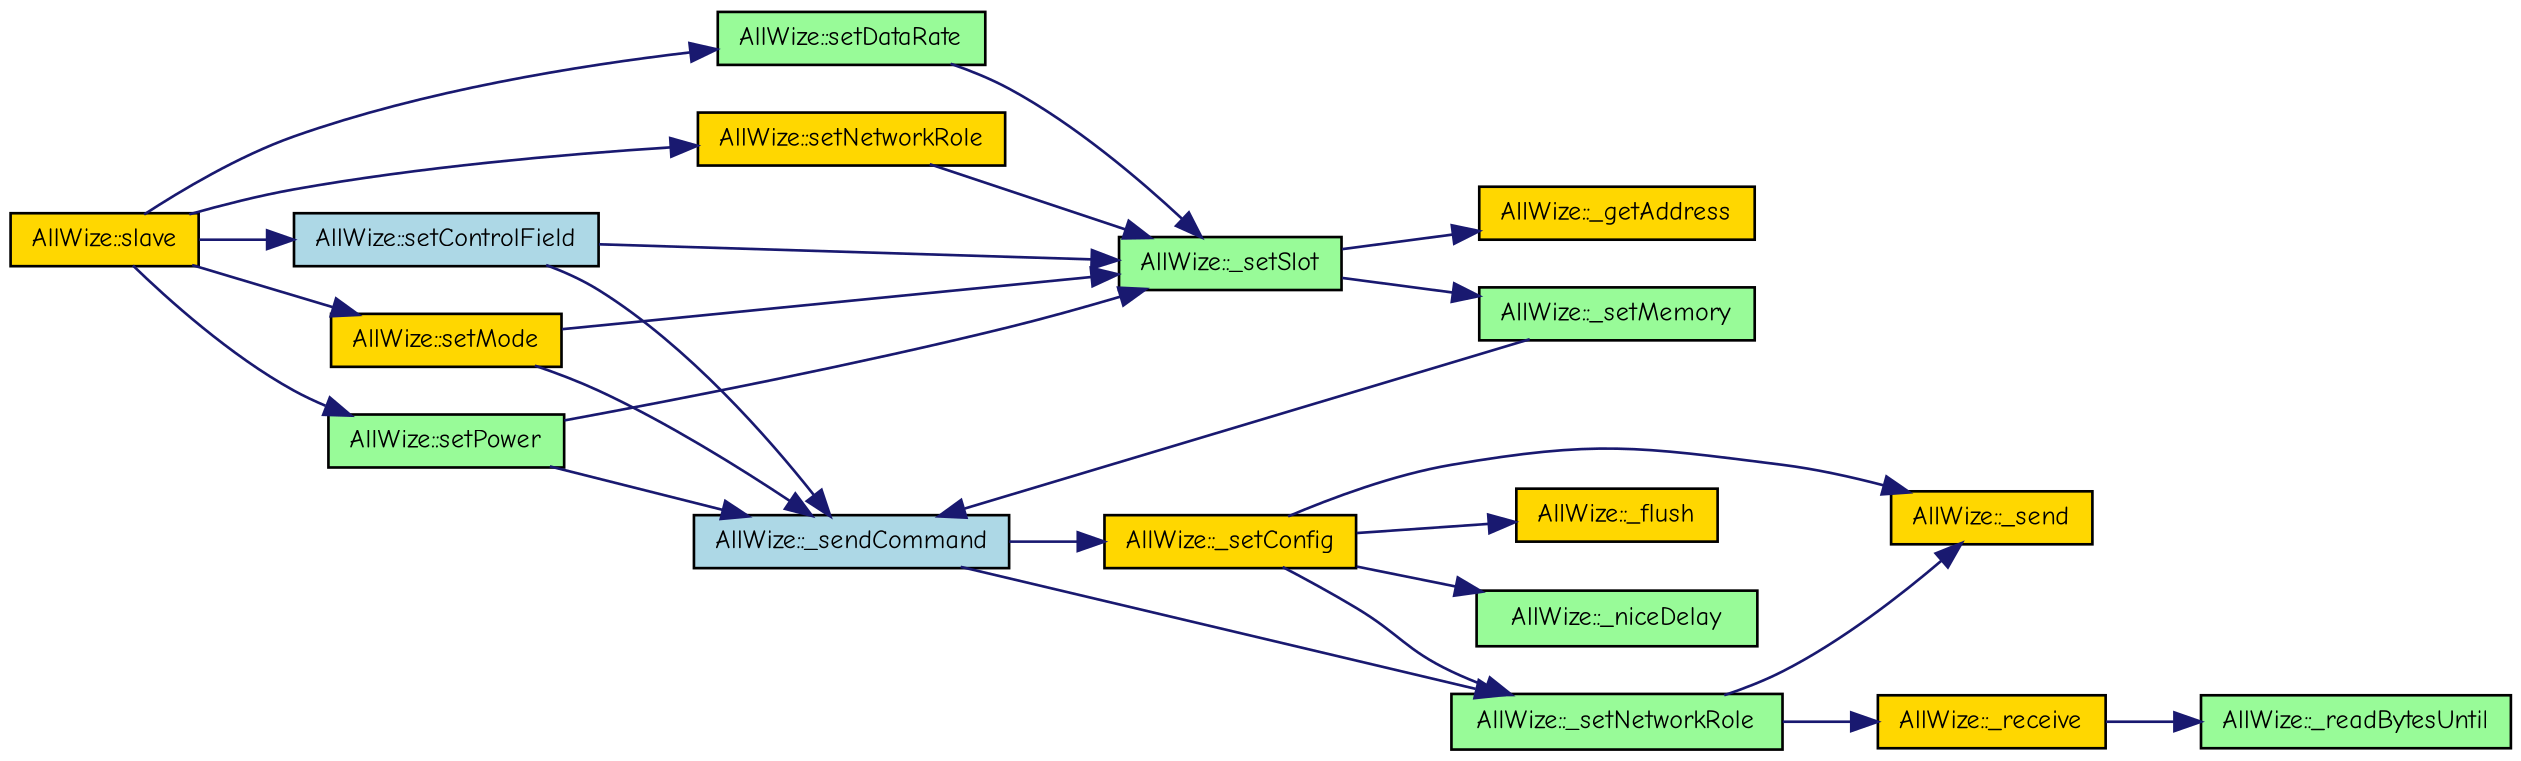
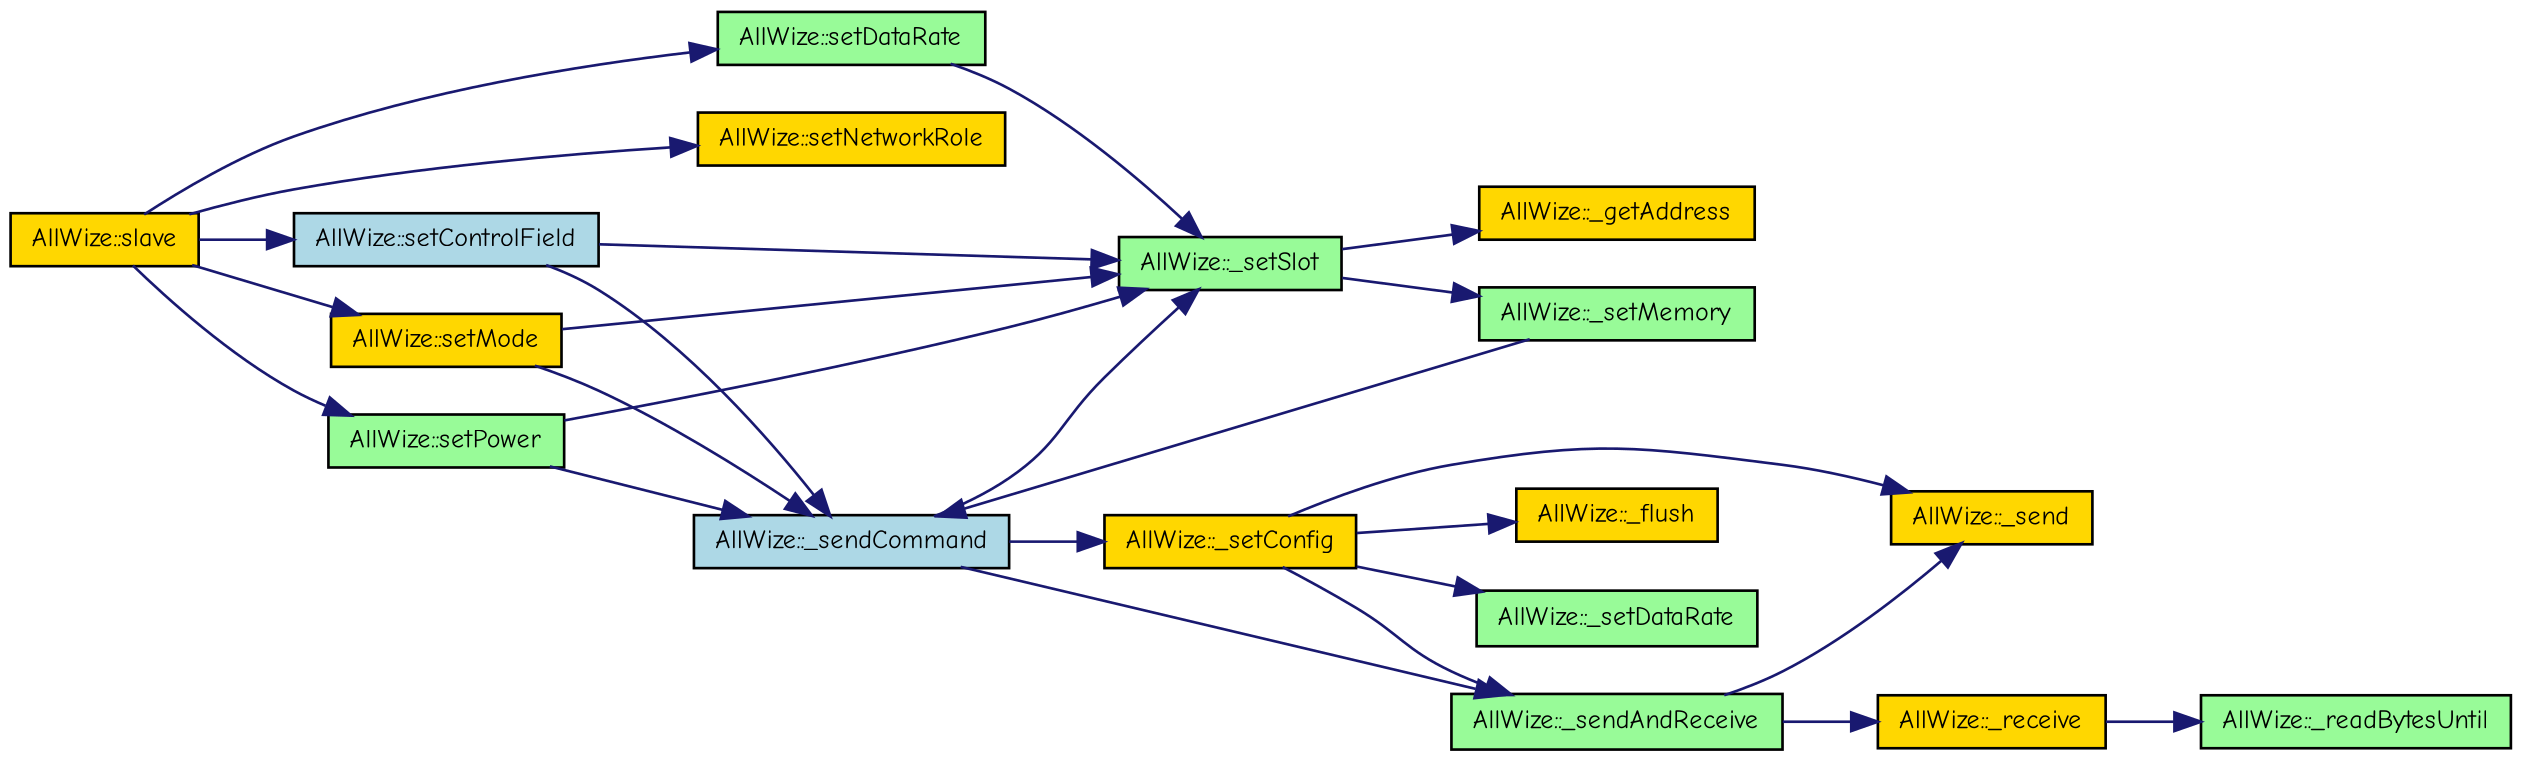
(1028, 197) -> (1065, 424)
(1617, 618) -> (1617, 618)
(1617, 722) -> (1617, 722)
